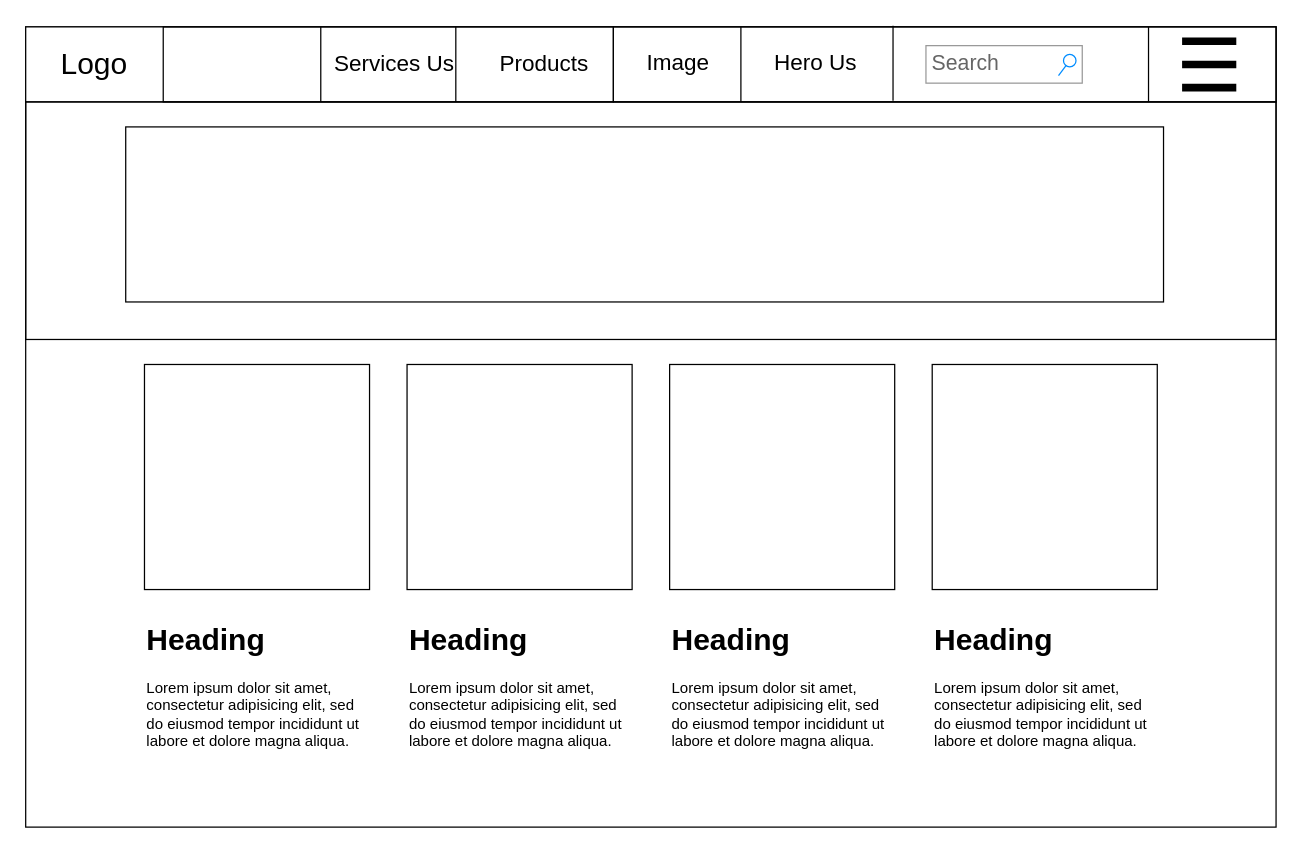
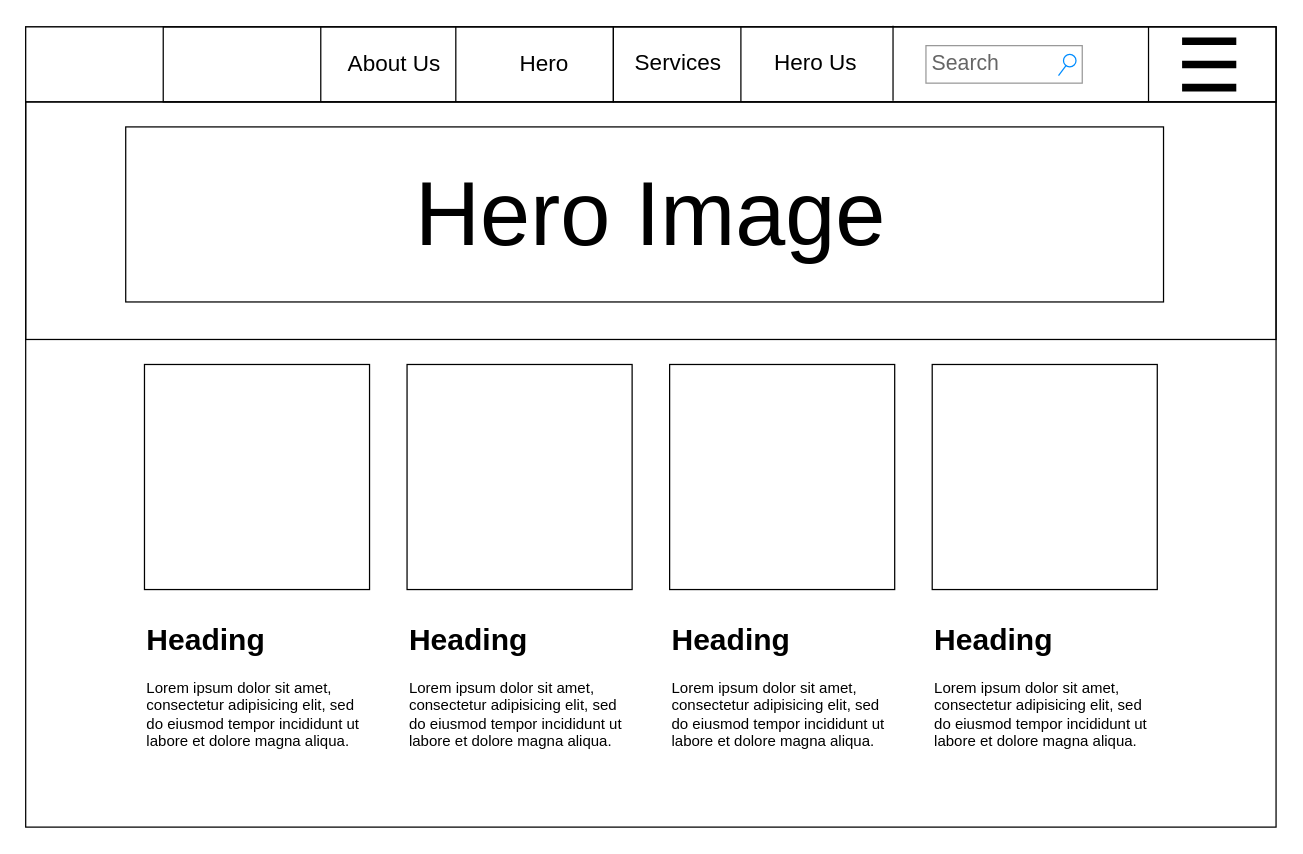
(678, 63) -> (678, 63)
(94, 64) -> none
(394, 64) -> (394, 64)
(544, 64) -> (544, 64)
none -> (651, 214)
